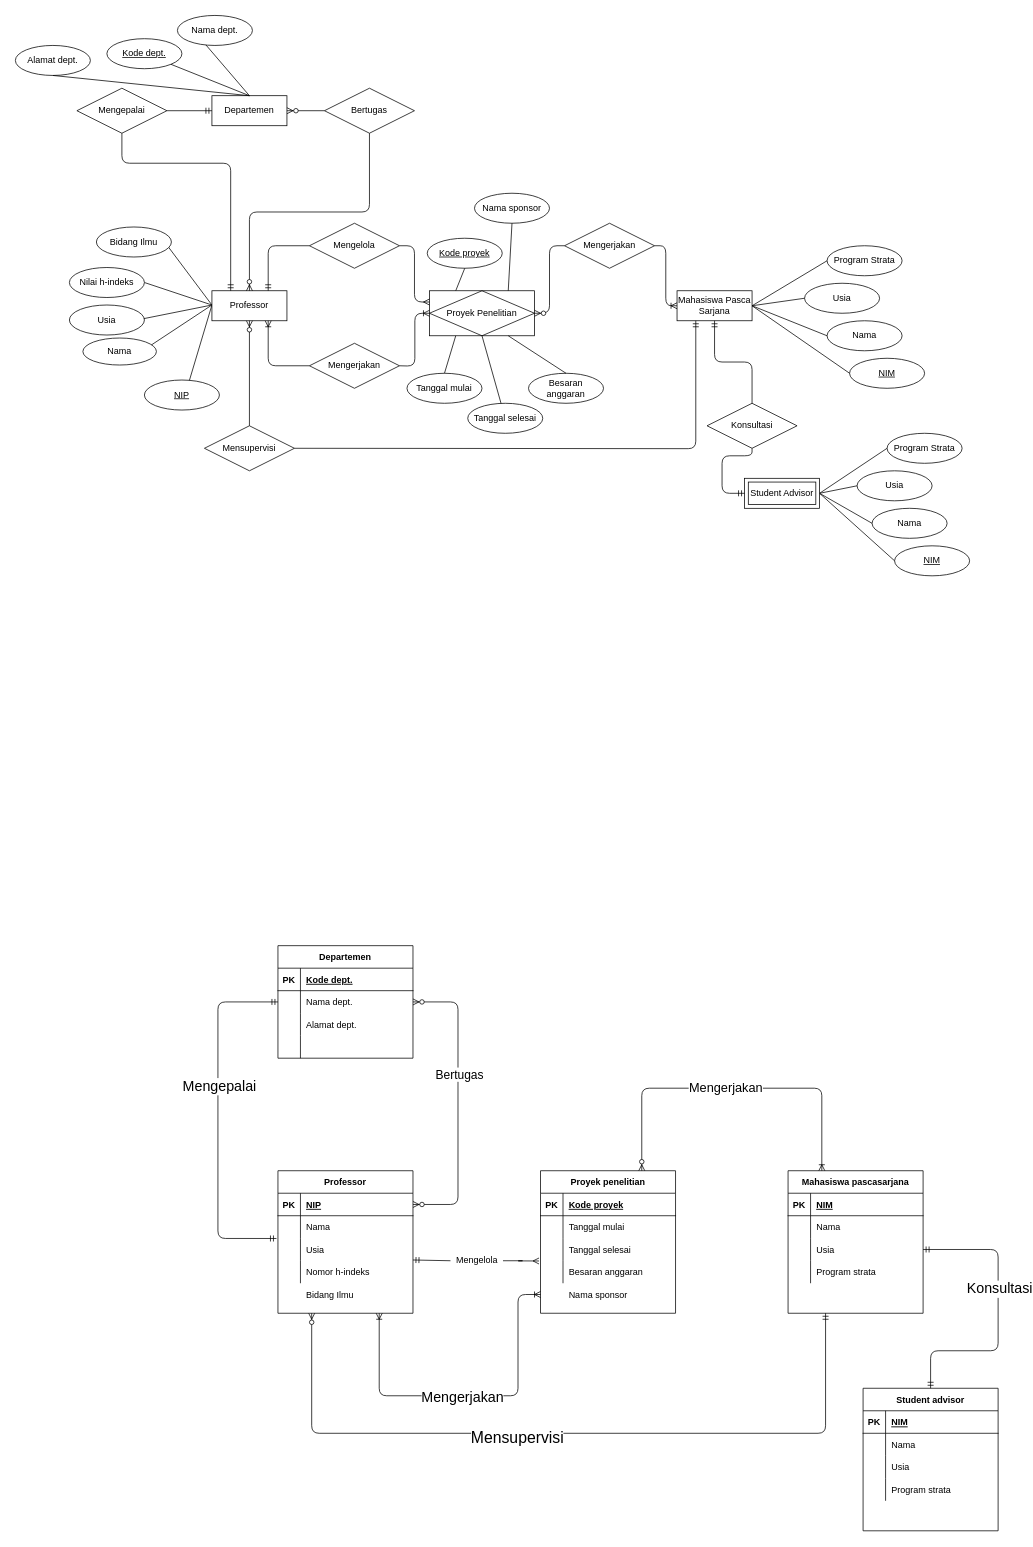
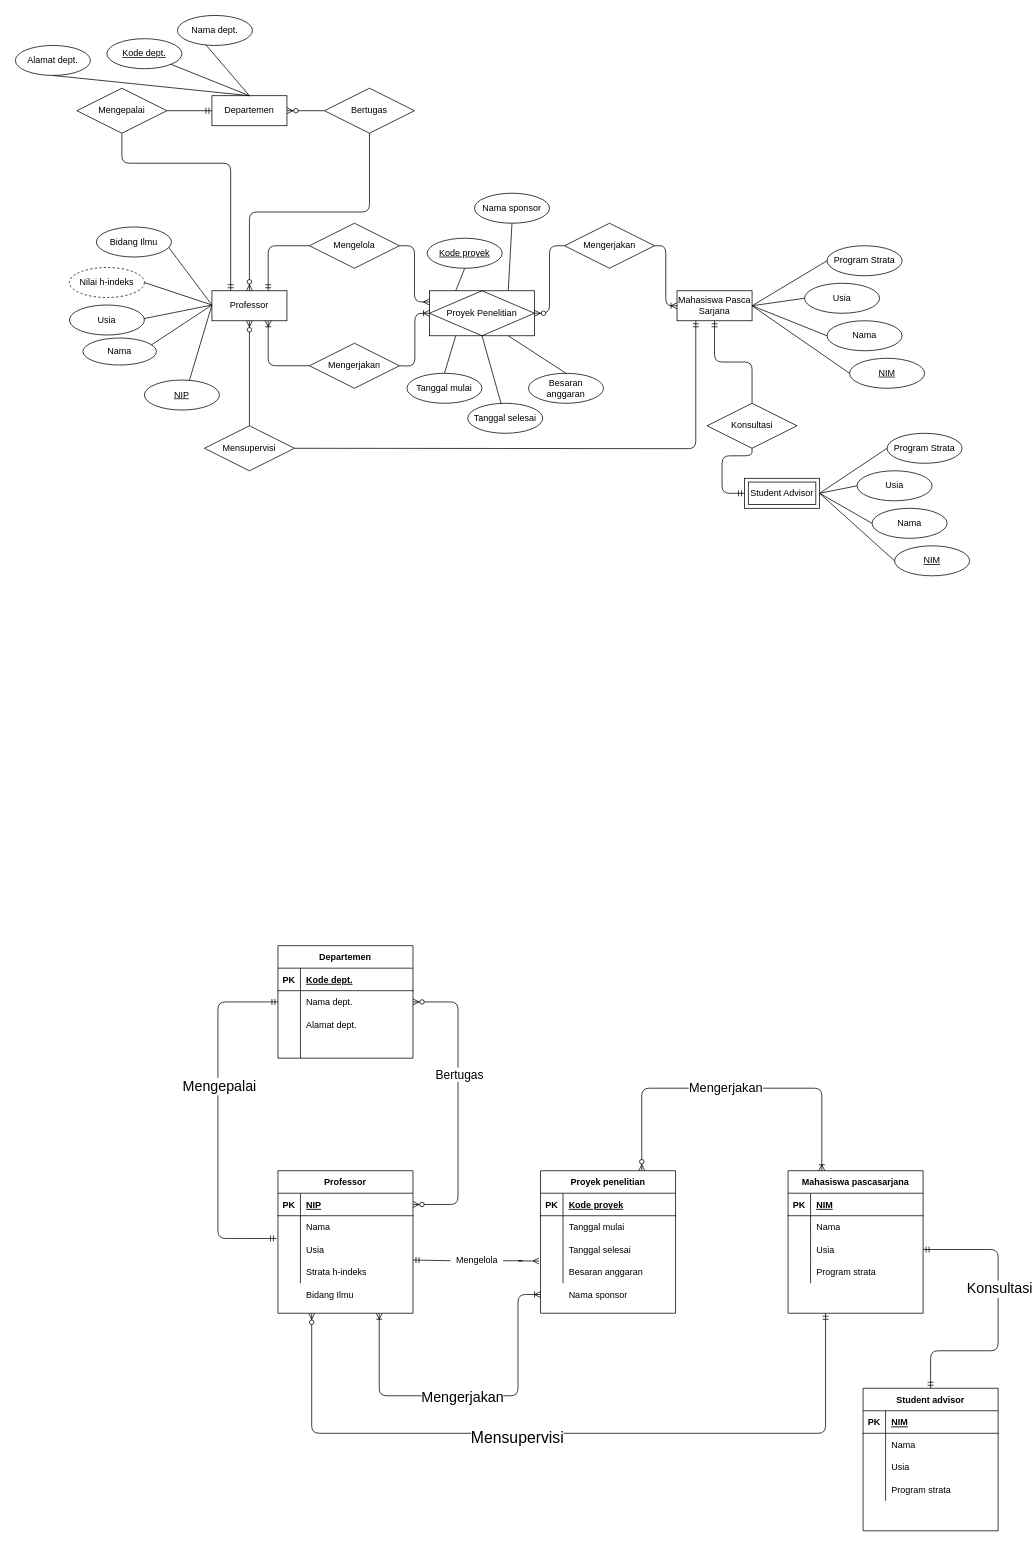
(107, 282) -> (107, 282)
(339, 1272) -> (341, 1272)
